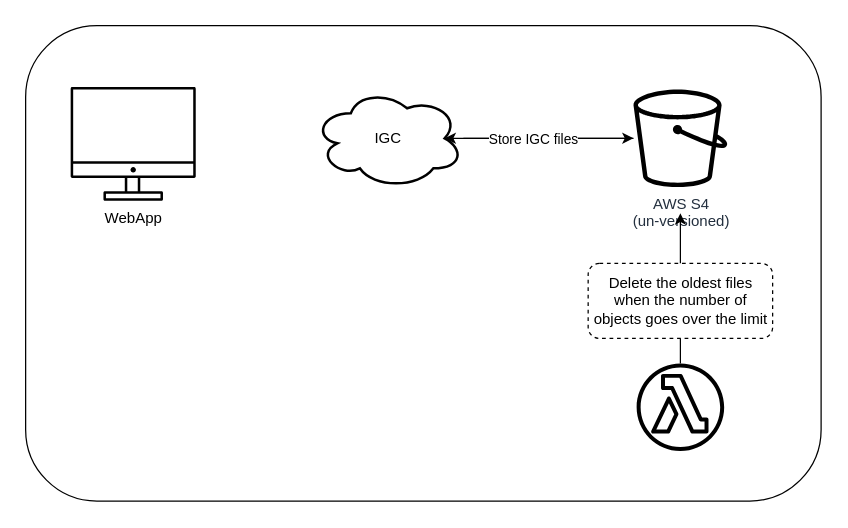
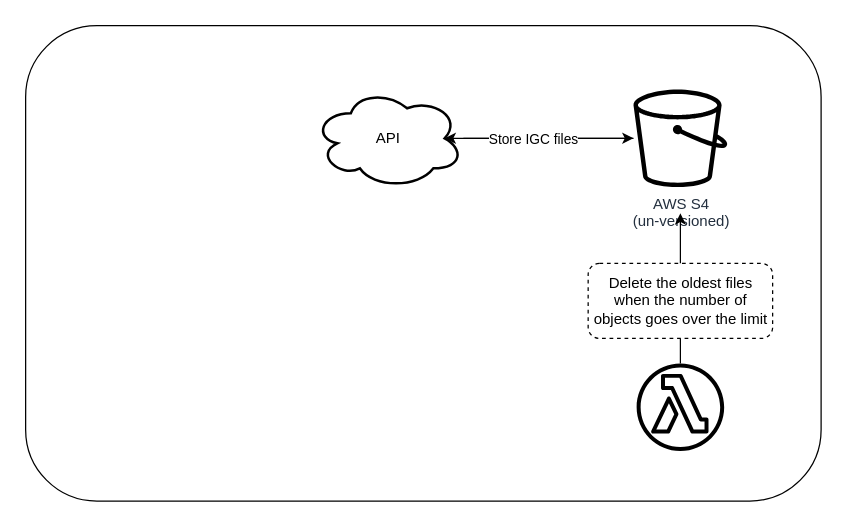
(388, 138) -> (388, 138)
(133, 144) -> none
